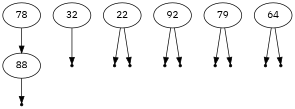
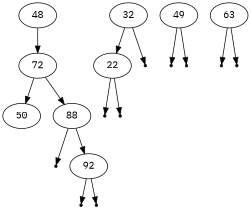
(22, 15) -> (38, 66)
none -> (38, 15)
(223, 15) -> (179, 15)
(273, 15) -> (229, 15)
none -> (122, 37)
none -> (22, 116)
none -> (79, 138)
